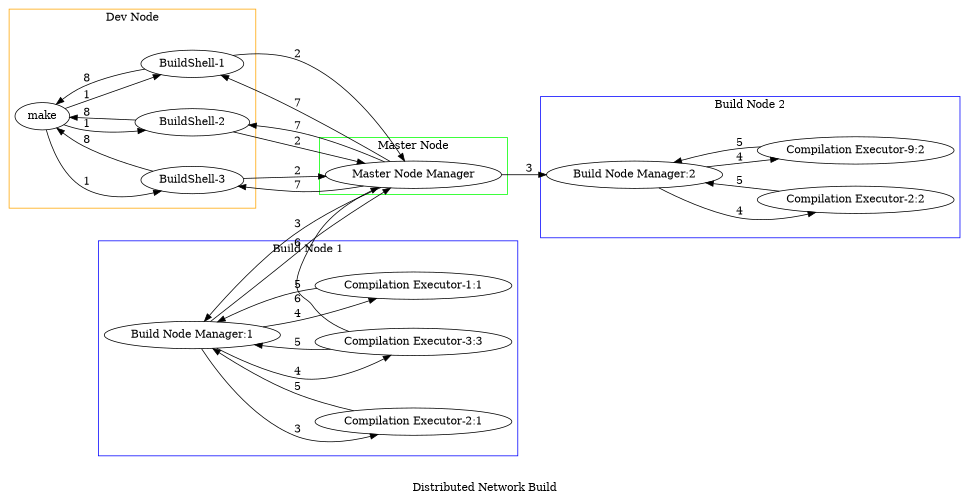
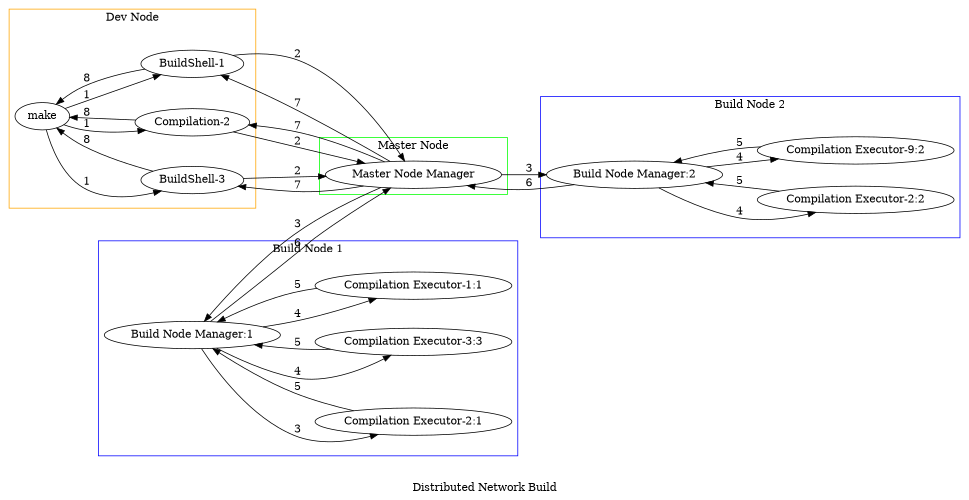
(192, 122) -> (192, 122)
(304, 259) -> (525, 190)
